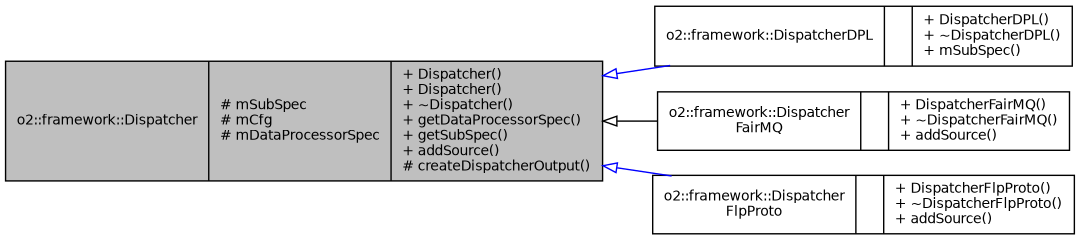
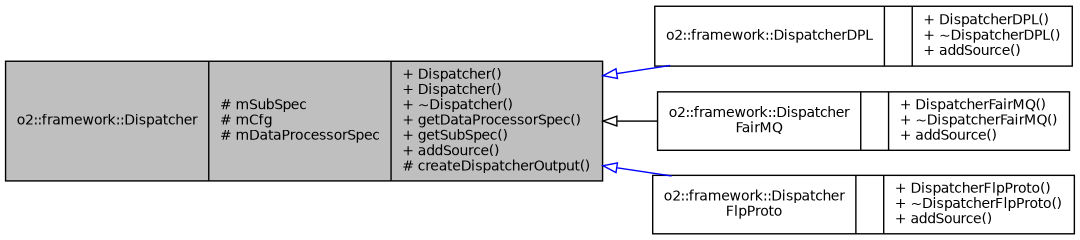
(972, 51) -> (972, 51)
